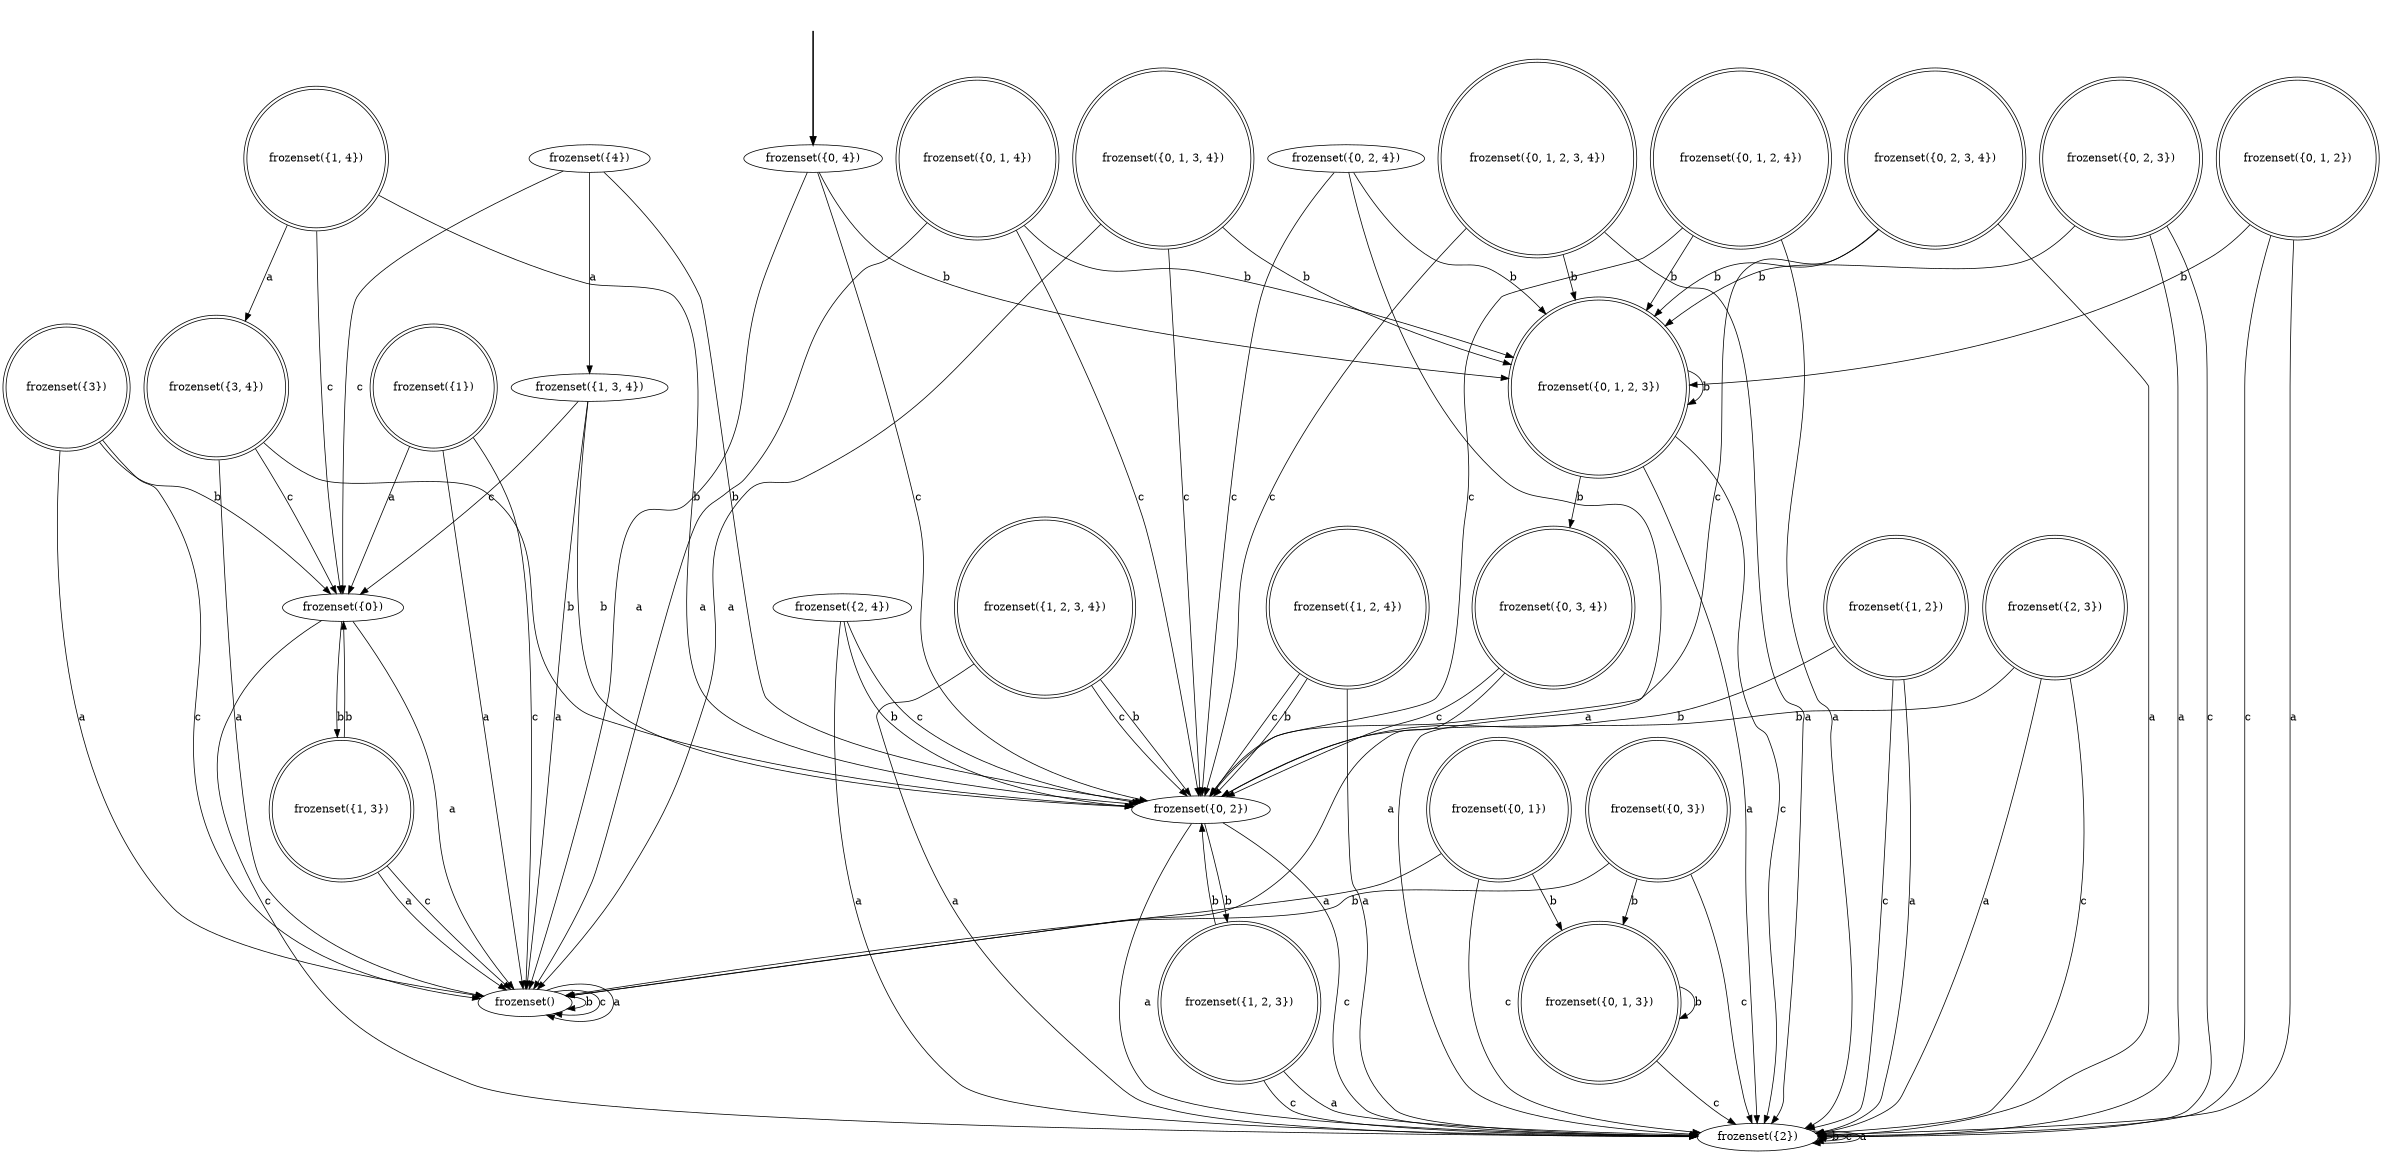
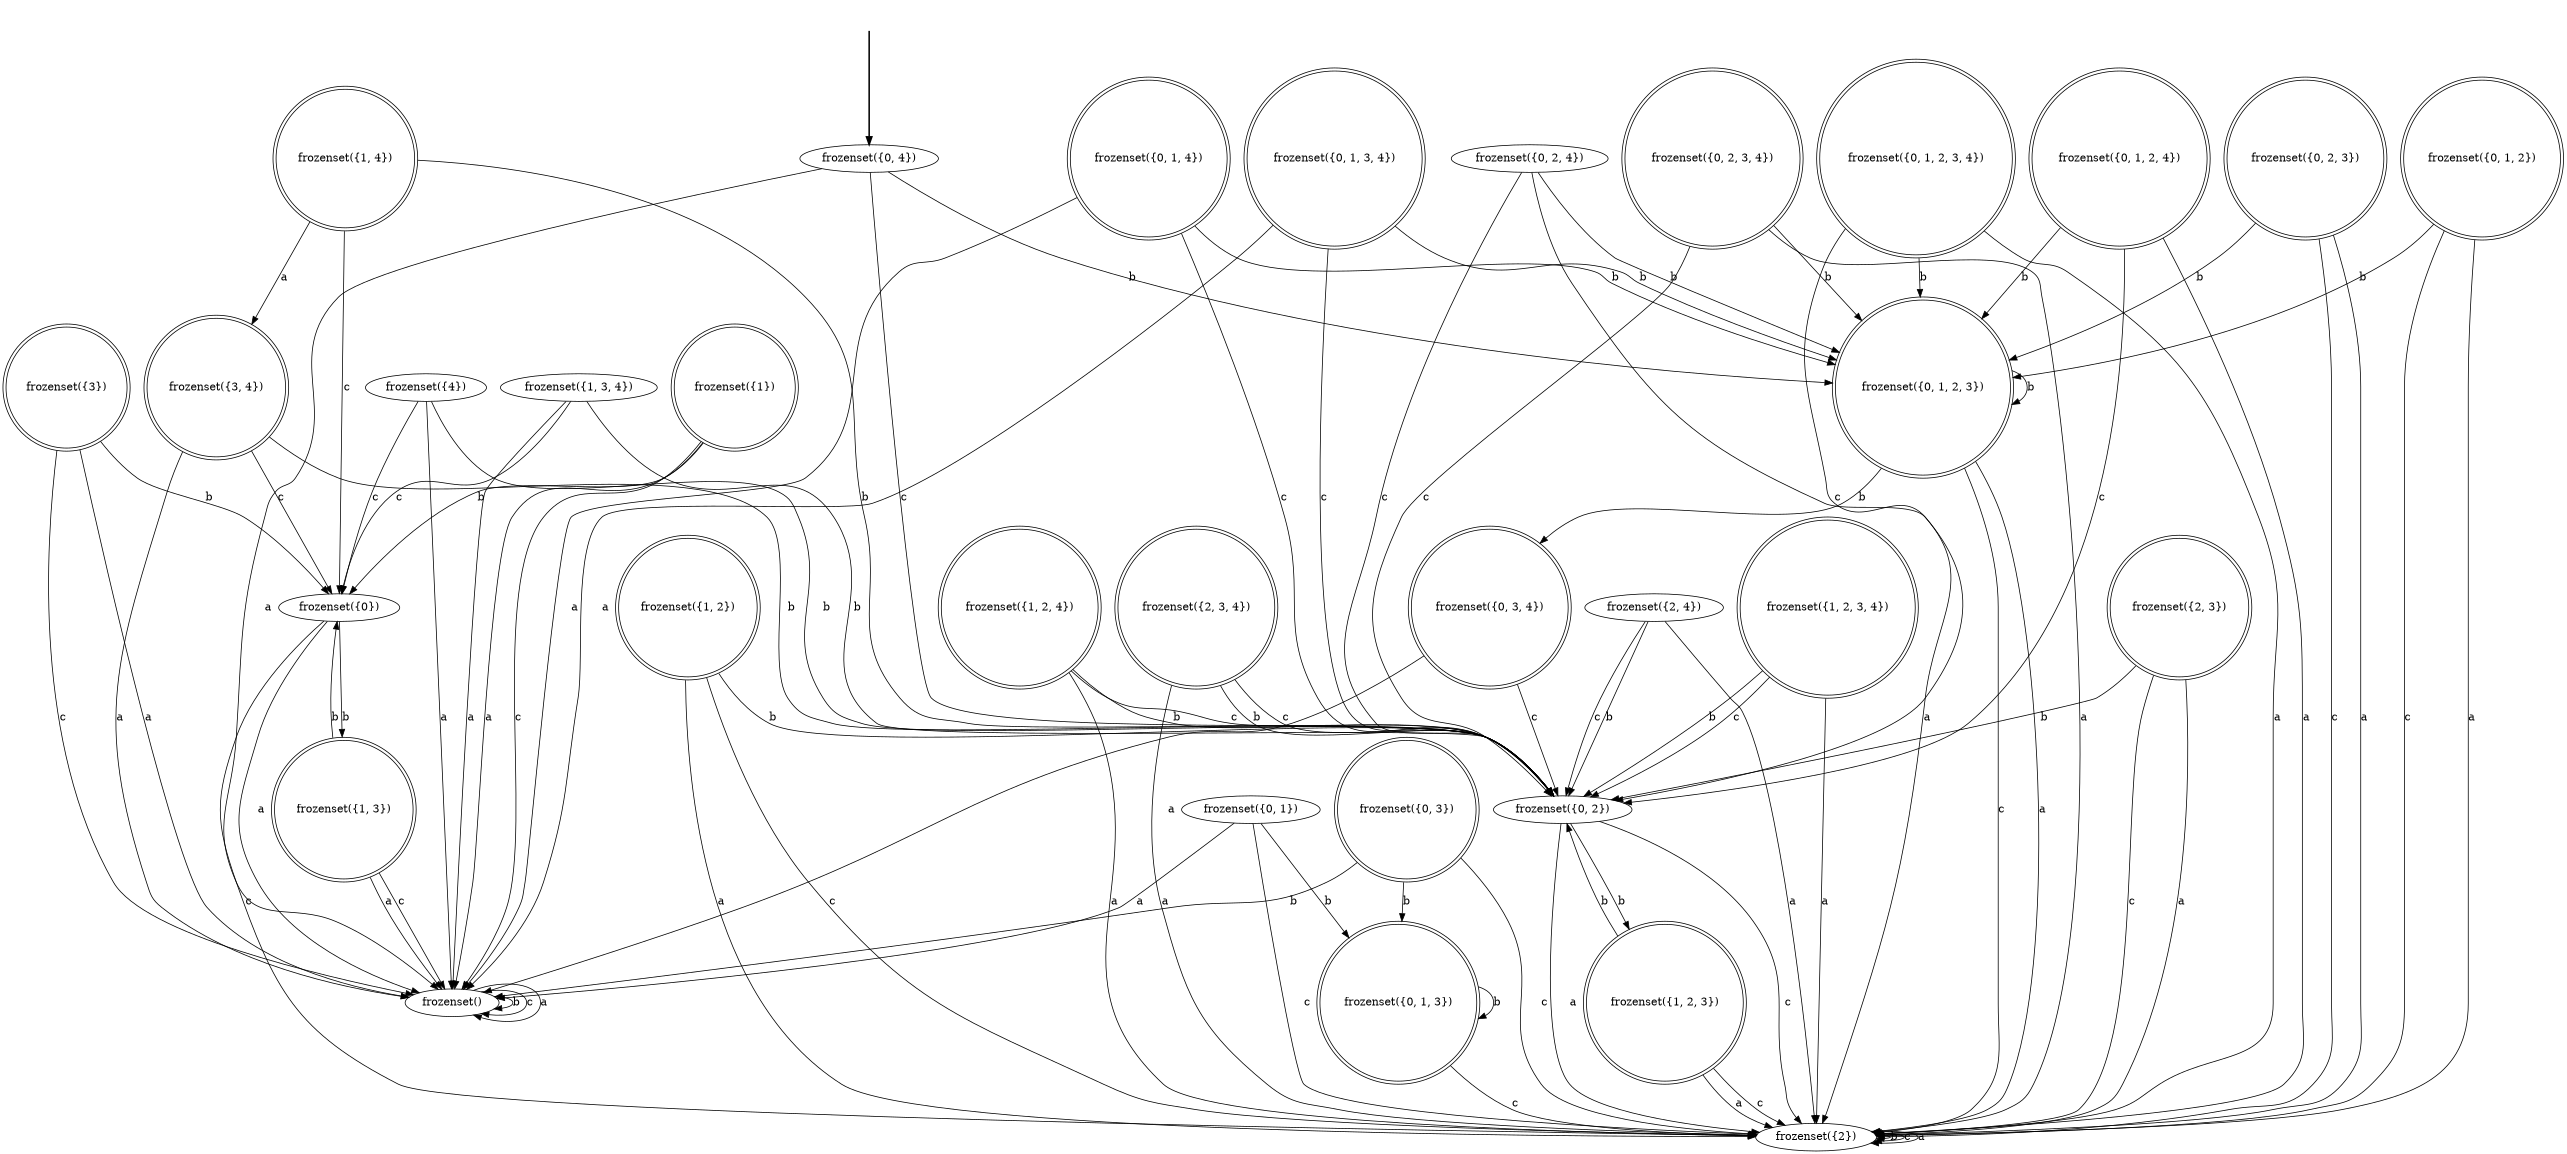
(590, 269) -> (439, 691)
(392, 498) -> (481, 498)
none -> (1196, 608)
(1499, 810) -> (1251, 810)
